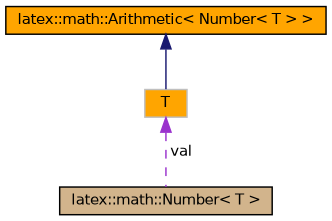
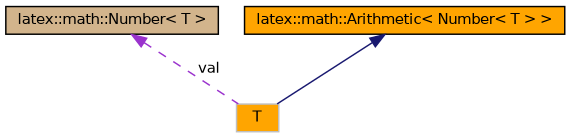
(166, 160) -> (191, 73)
